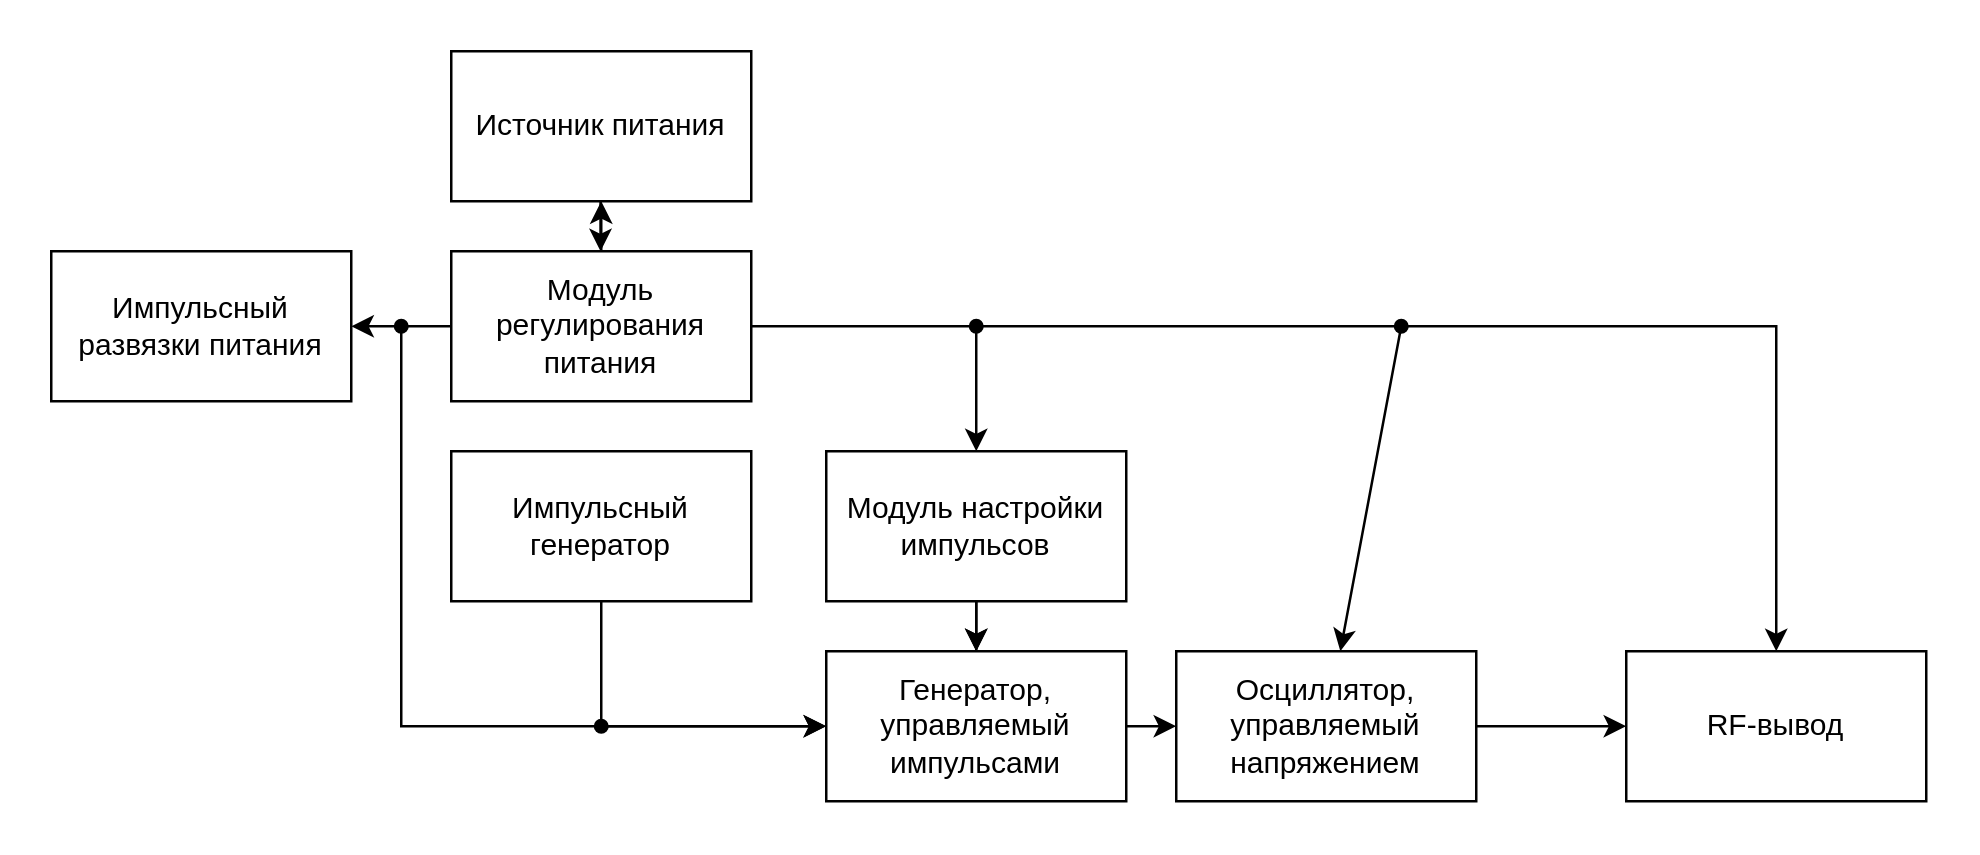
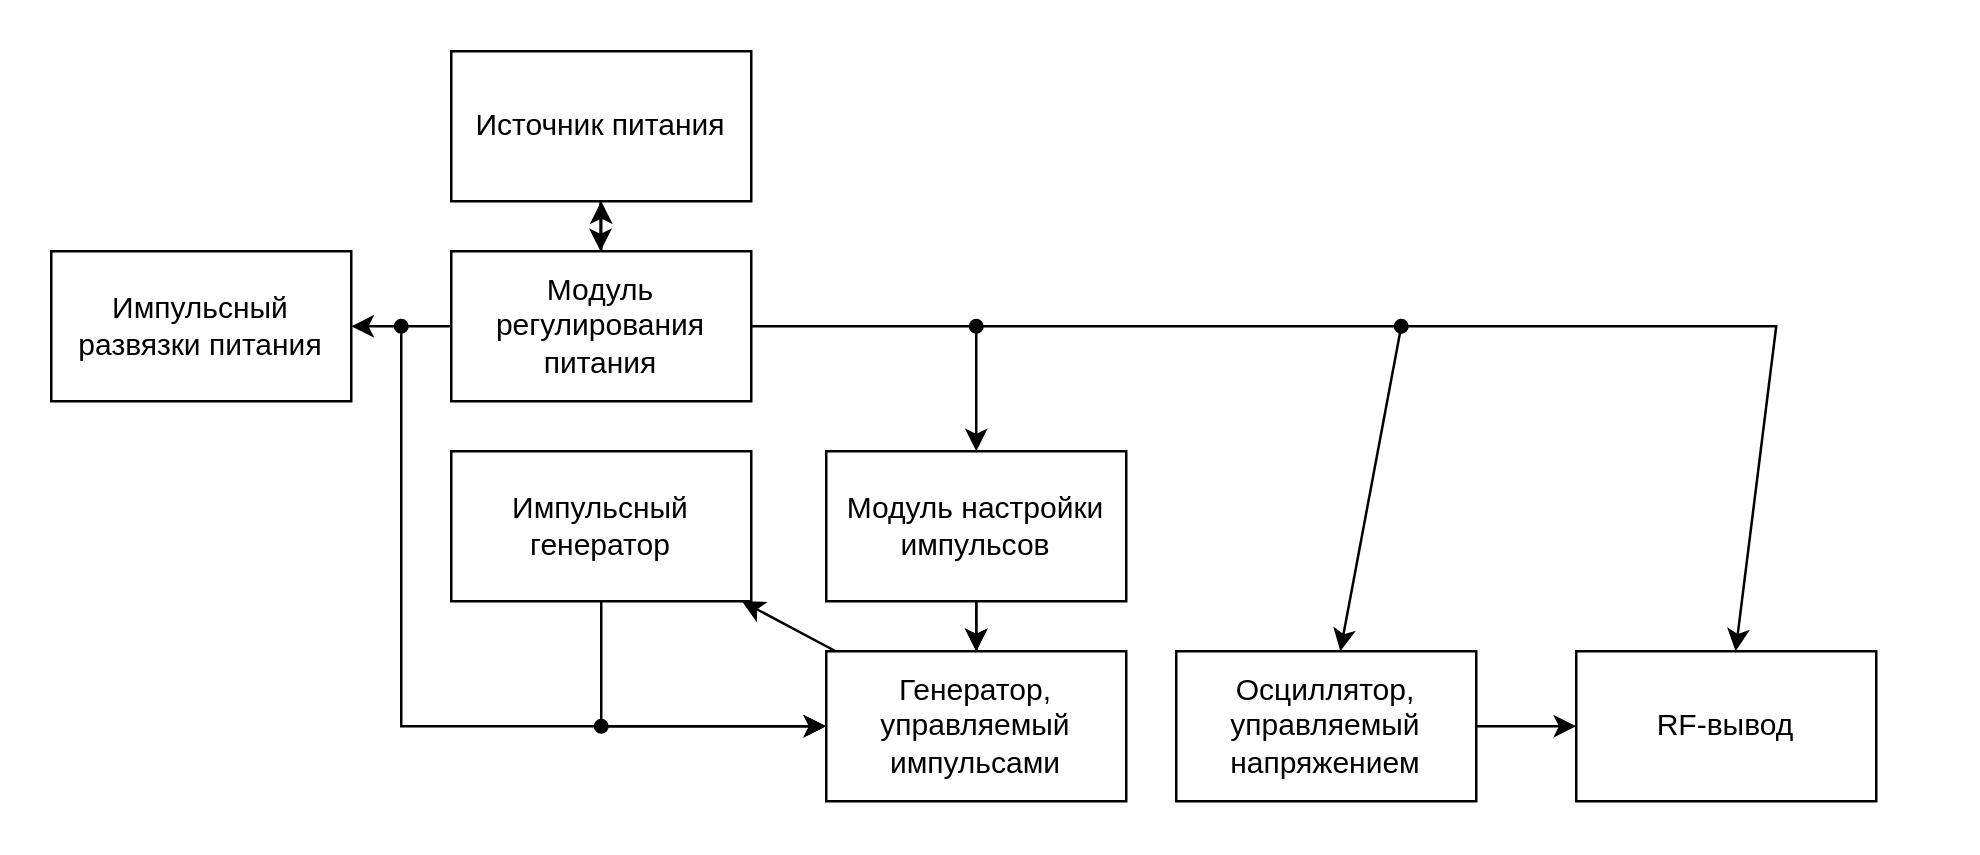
(1143, 726) -> (796, 630)
(1776, 726) -> (1726, 726)
